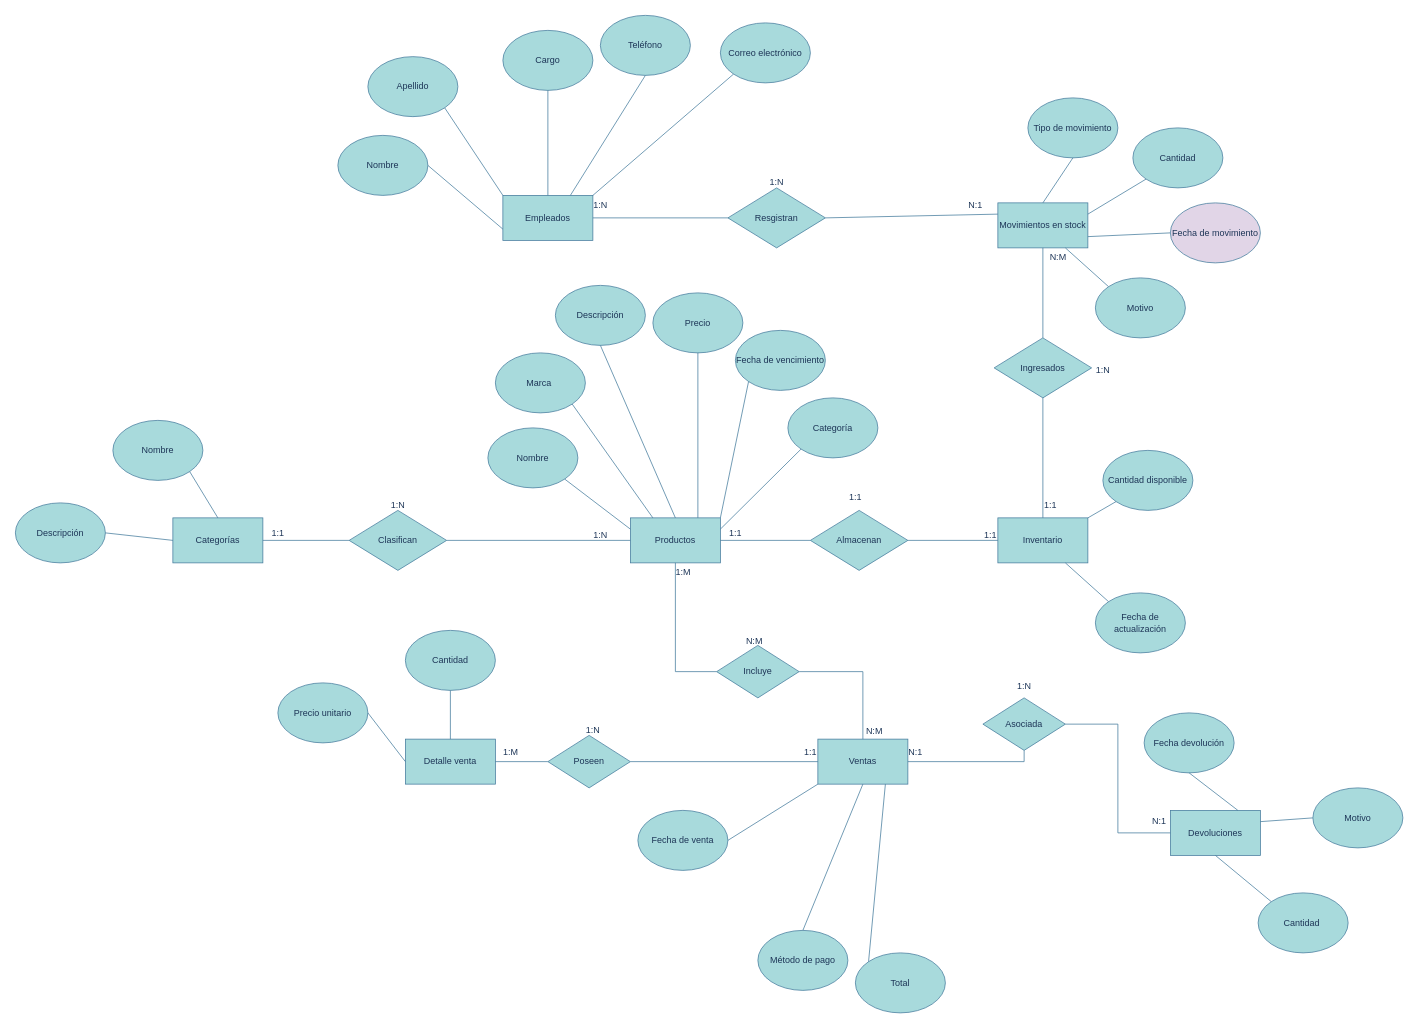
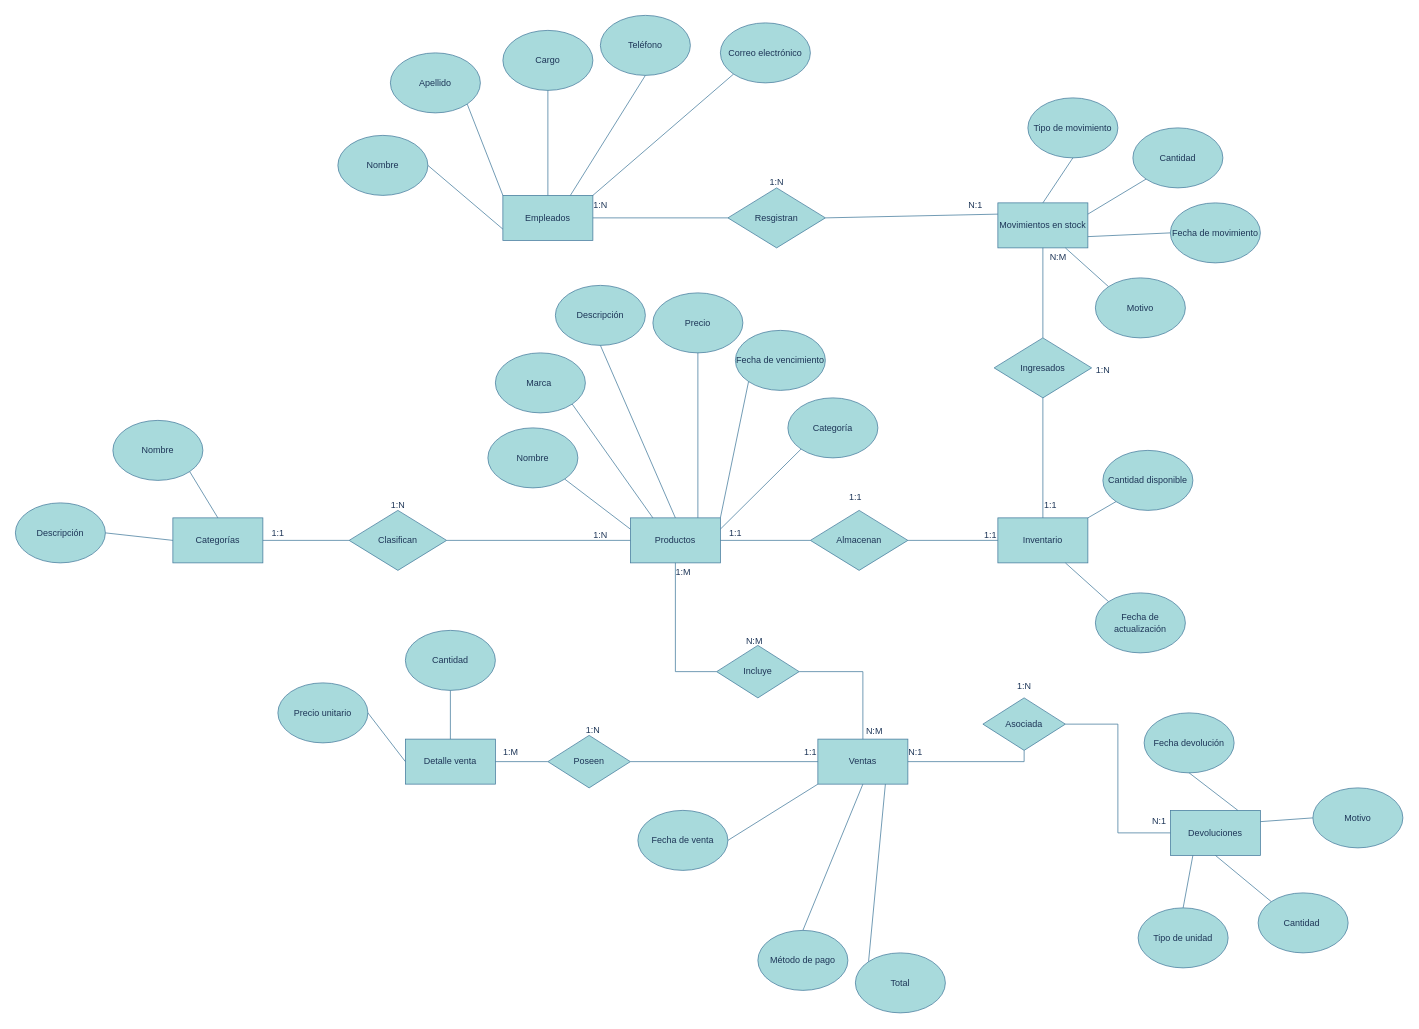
(413, 87) -> (435, 83)
(1215, 233) -> (1215, 233)
none -> (1188, 882)
none -> (1183, 938)
